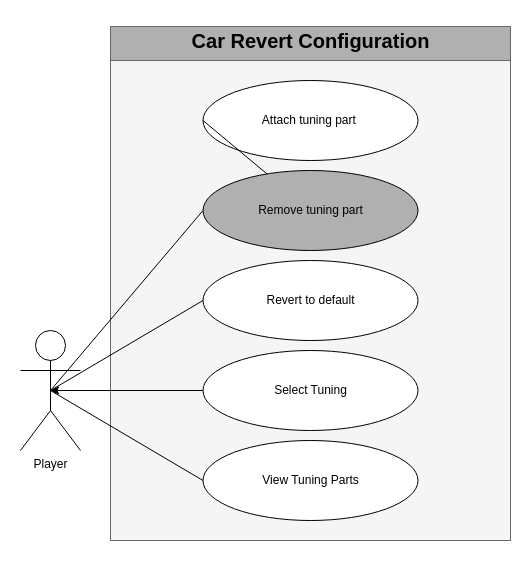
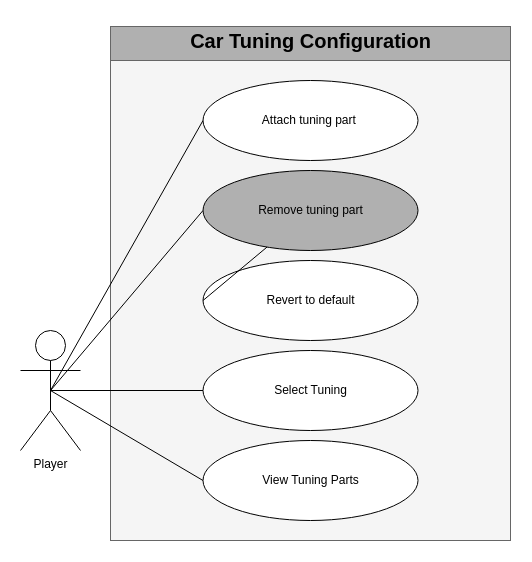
(311, 41) -> (311, 41)
(235, 147) -> (130, 250)
(142, 337) -> (235, 274)
(58, 391) -> (57, 391)
